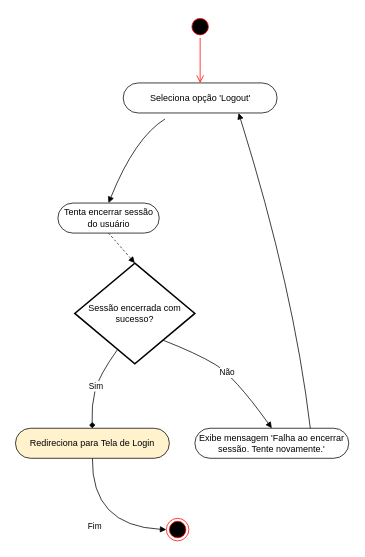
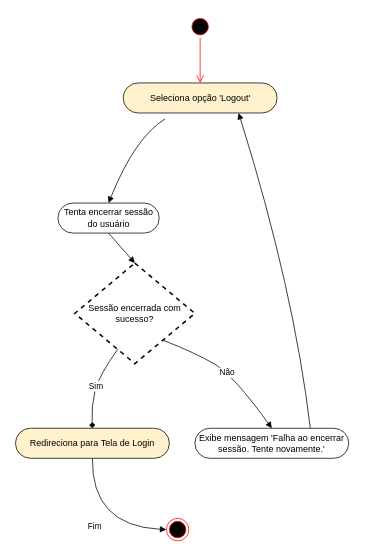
(200, 98) -> (200, 98)
(119, 245) -> (119, 245)
(135, 313) -> (135, 313)
